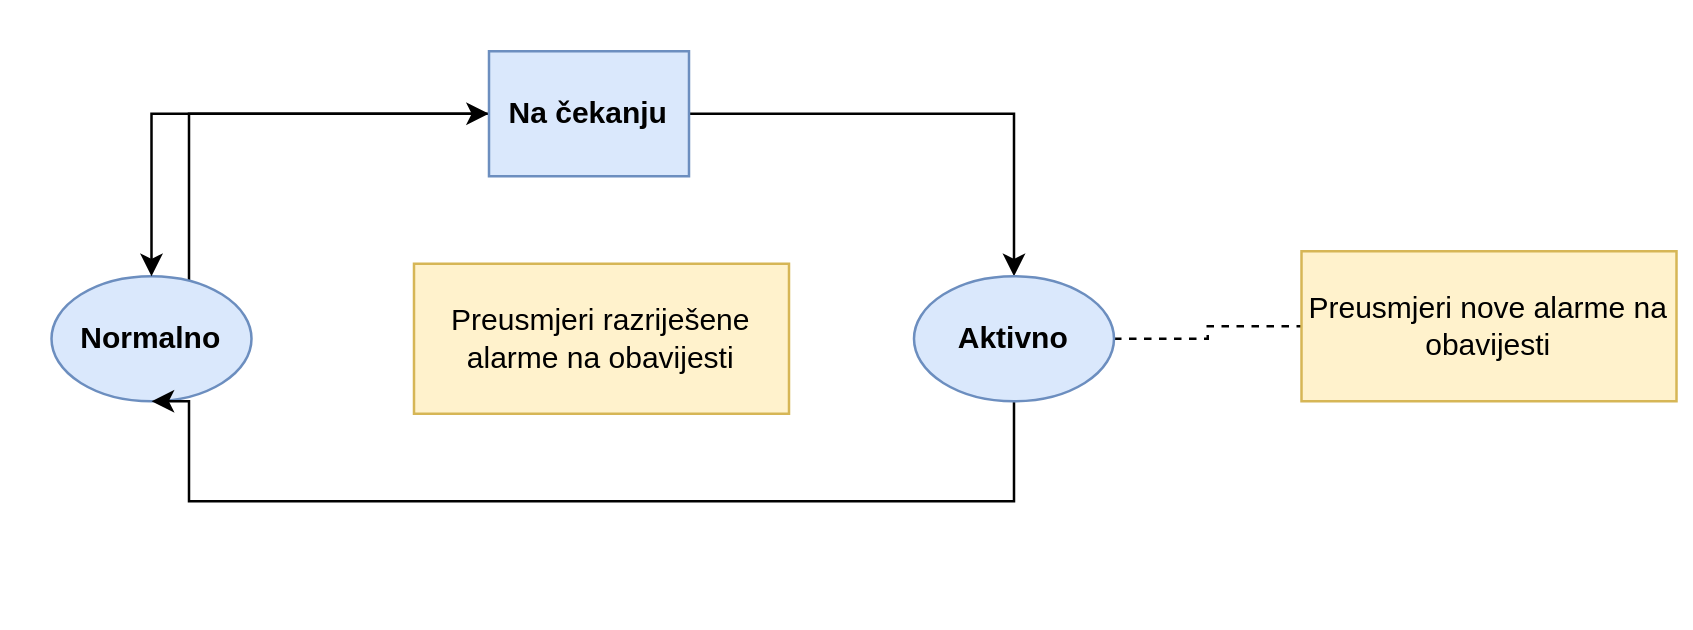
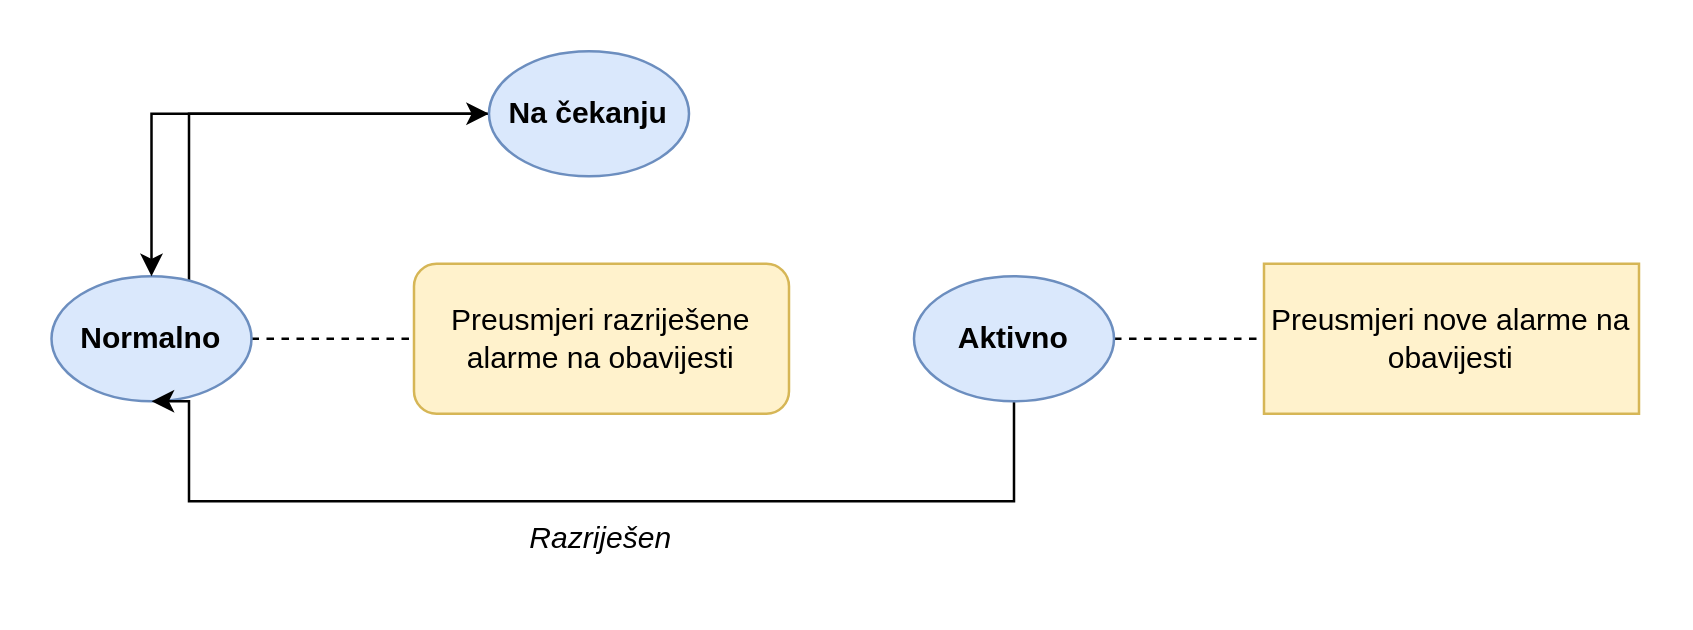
(589, 114) -> (589, 114)
(924, 114) -> none
(1489, 326) -> (1451, 339)
none -> (330, 339)
(601, 339) -> (601, 339)
none -> (601, 539)
